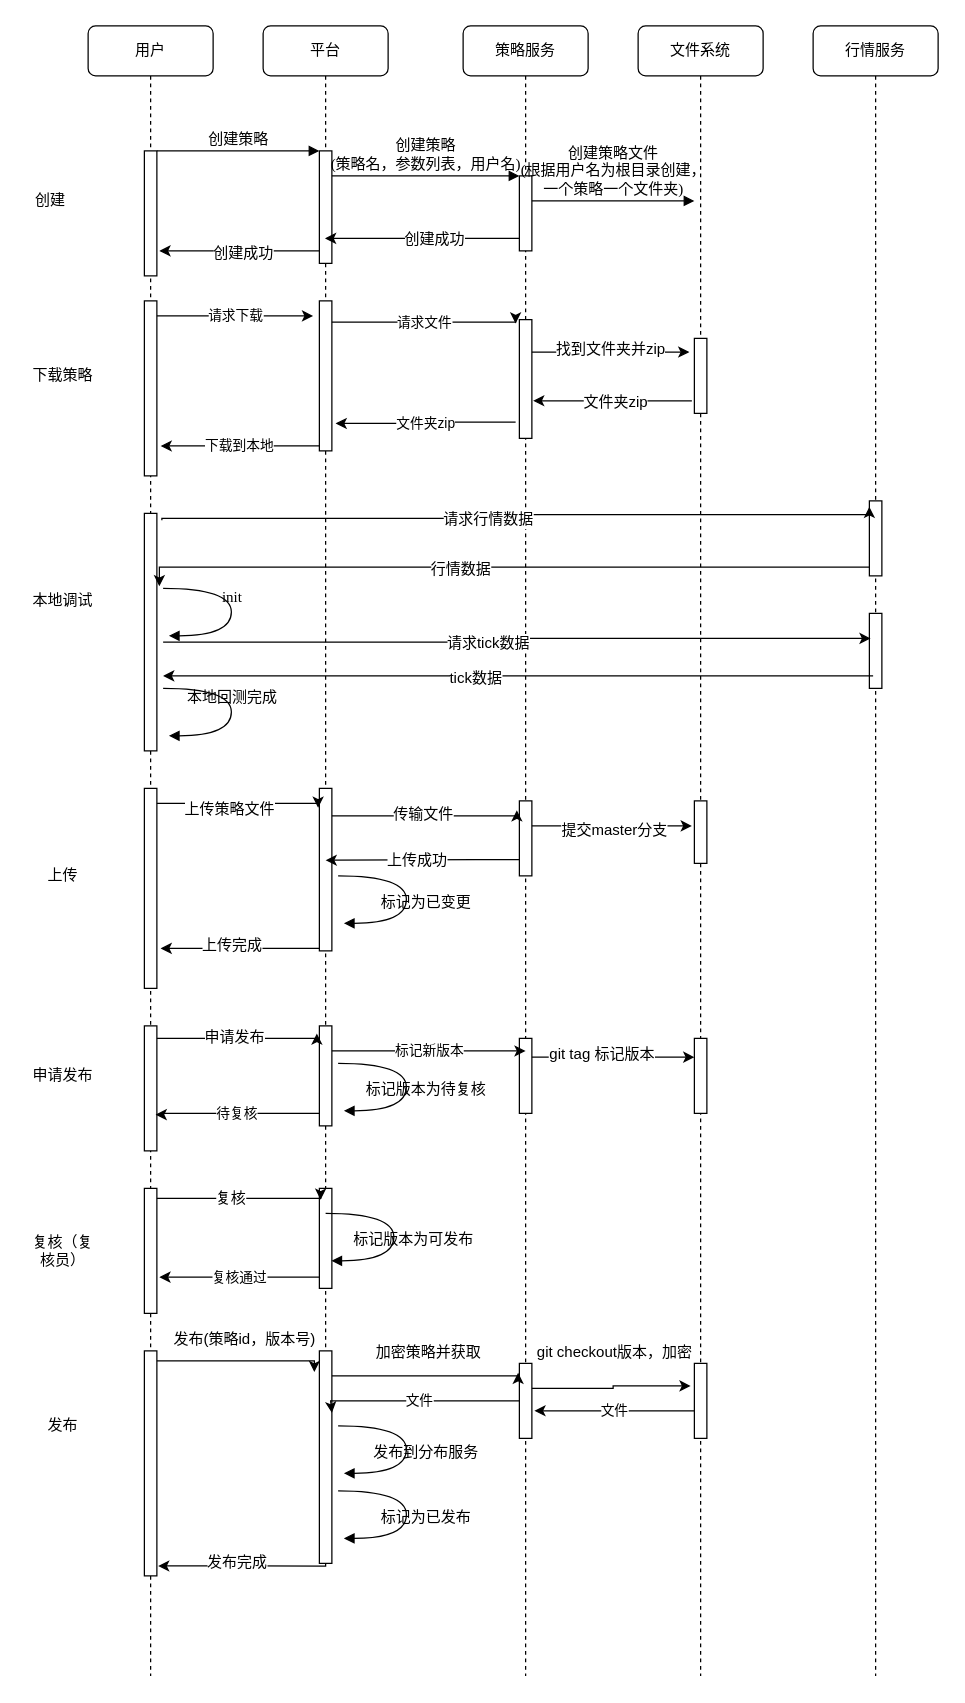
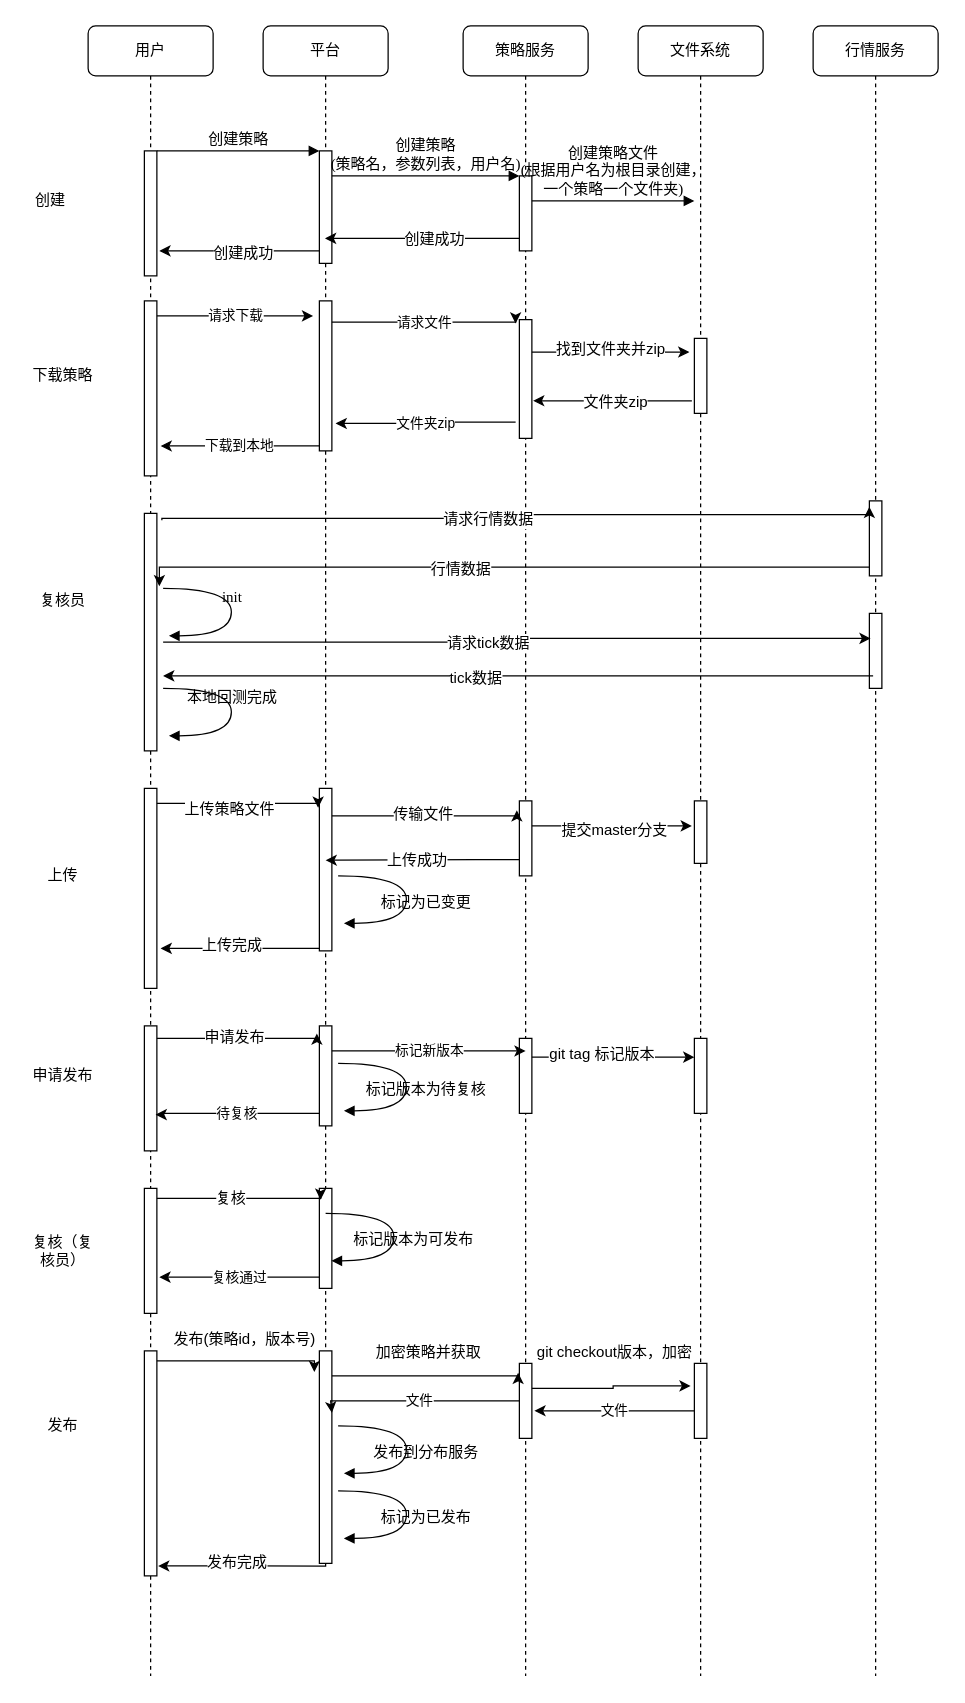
(63, 601) -> (63, 601)
